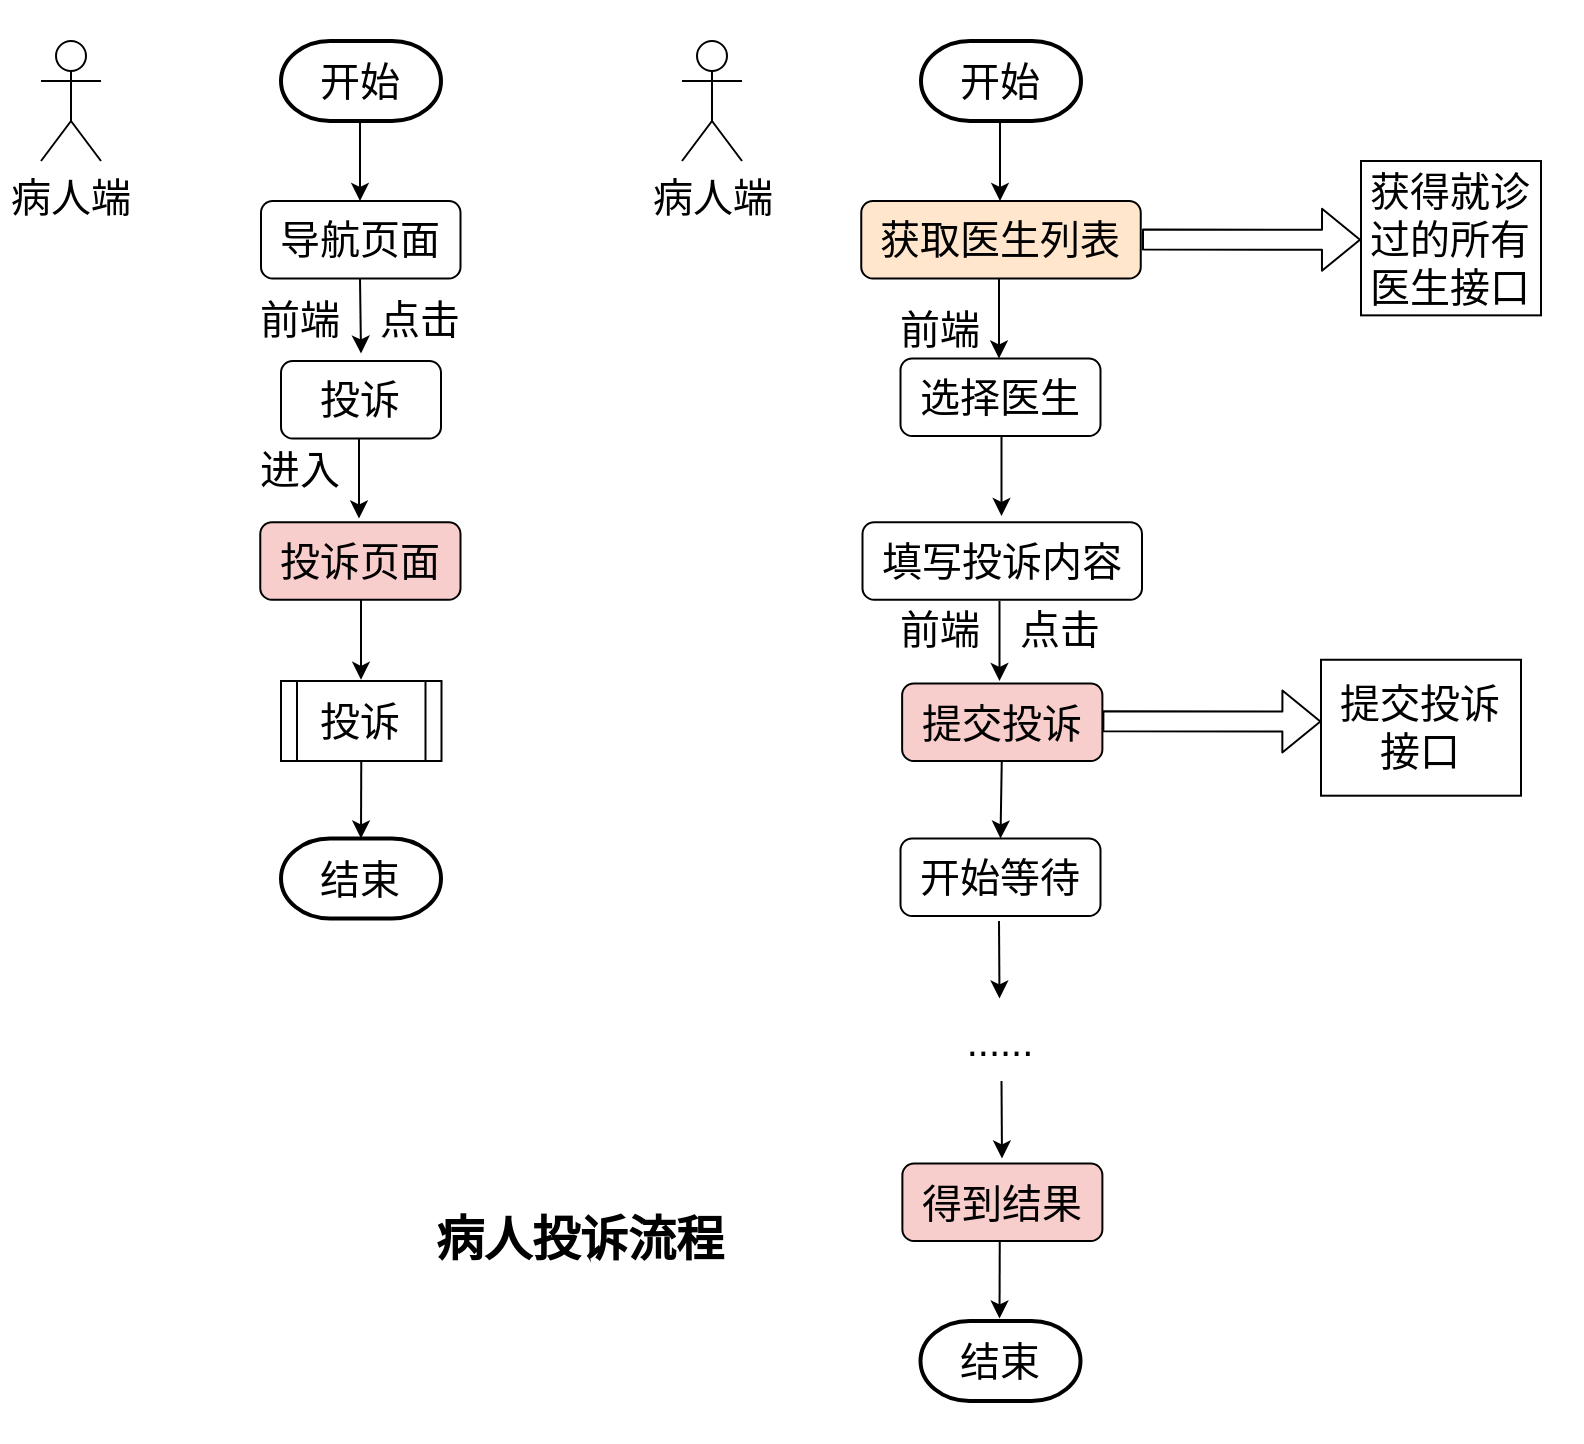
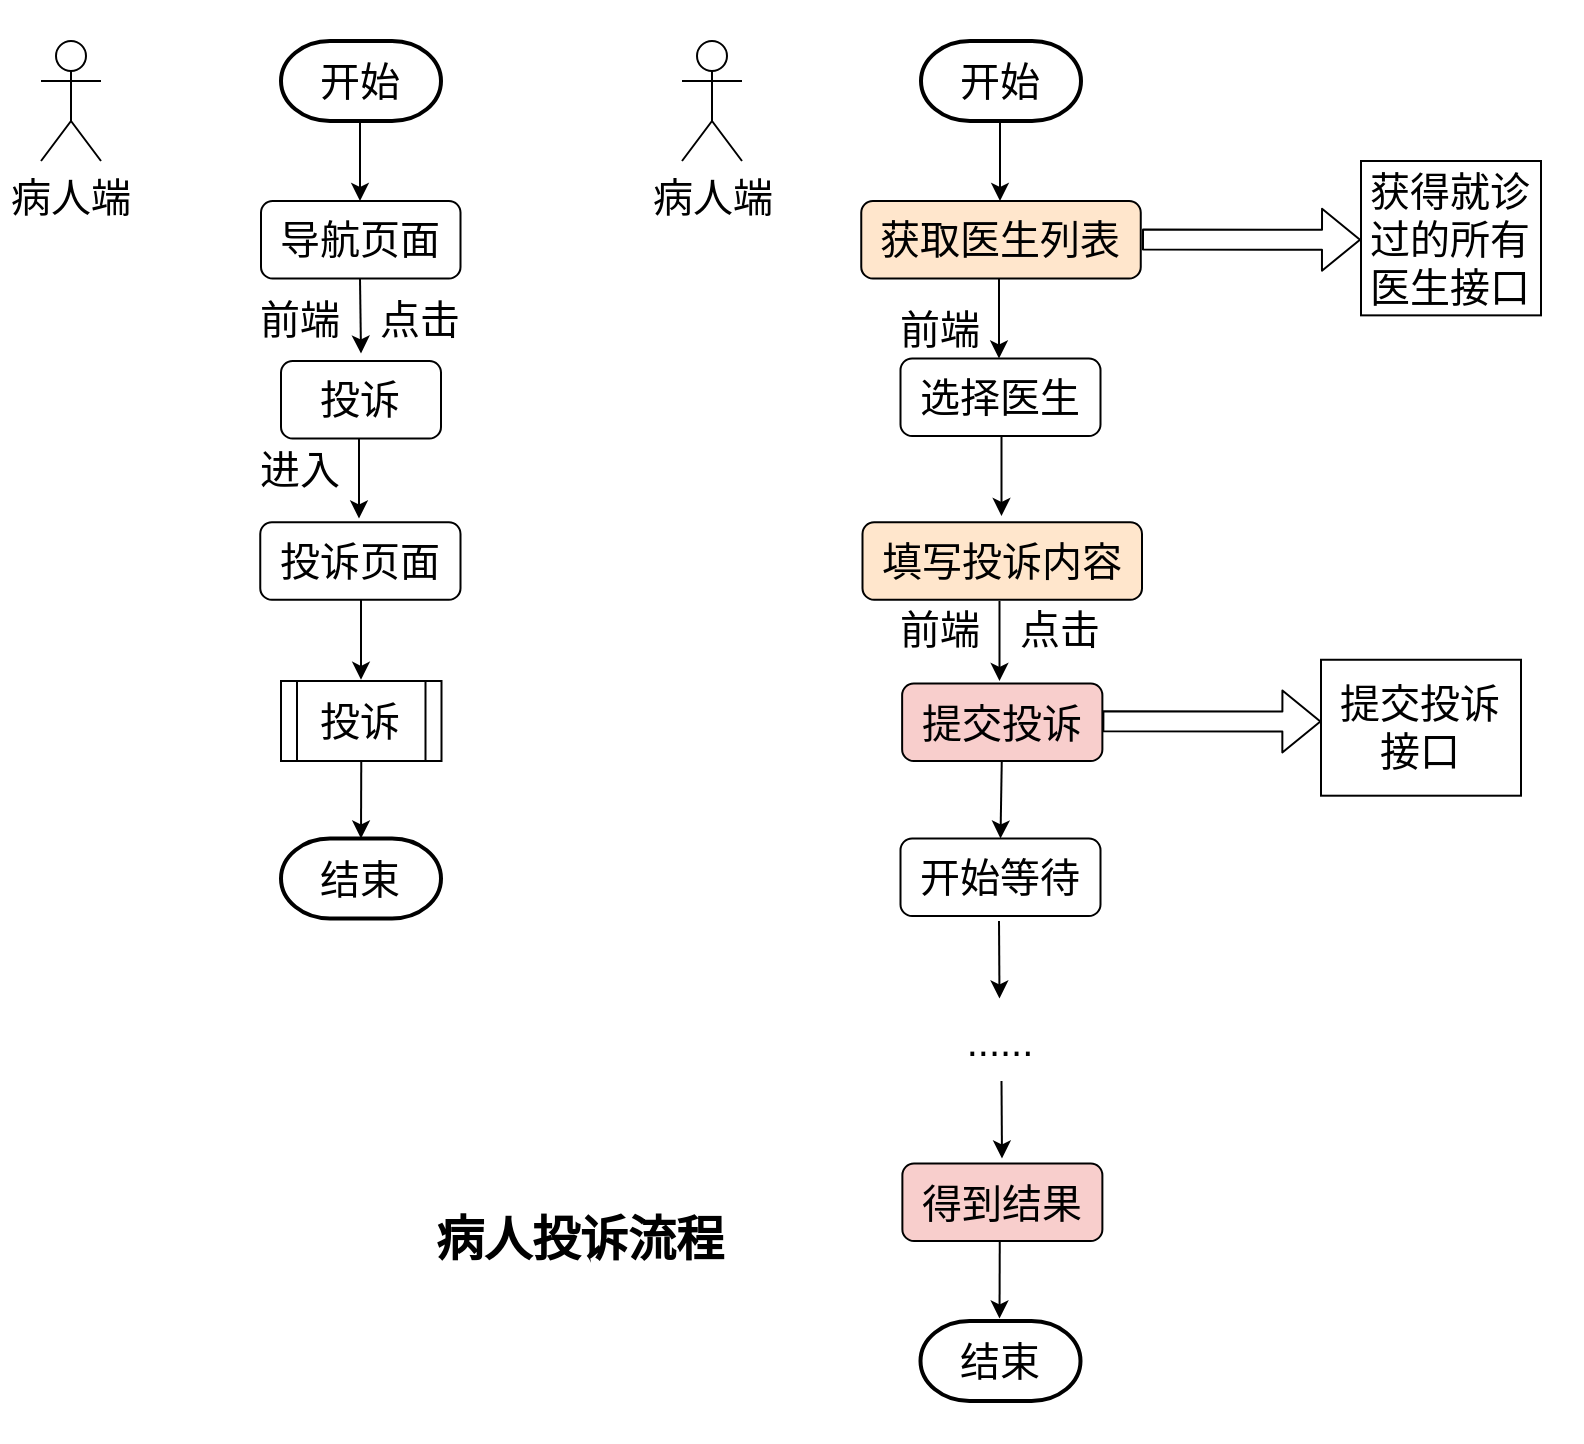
(360, 561) -> (360, 561)
(1002, 561) -> (1002, 561)
